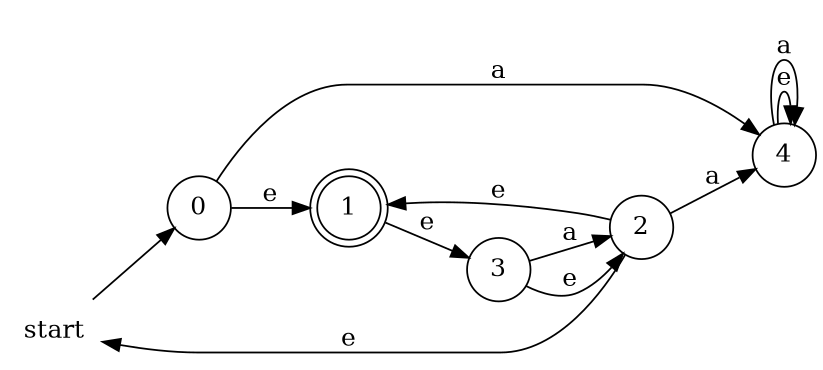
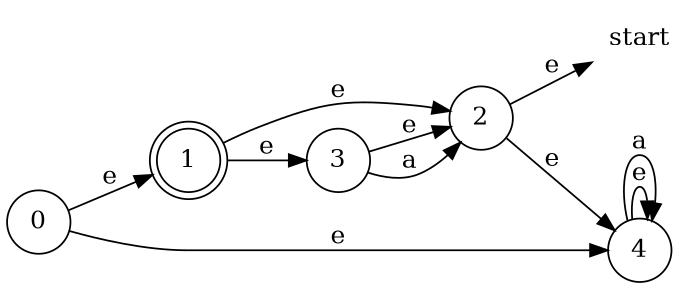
(499, 71) -> (338, 237)
(713, 177) -> (553, 160)
(509, 205) -> (325, 106)
(127, 270) -> none
